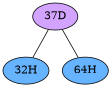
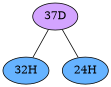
(85, 71) -> (85, 71)
